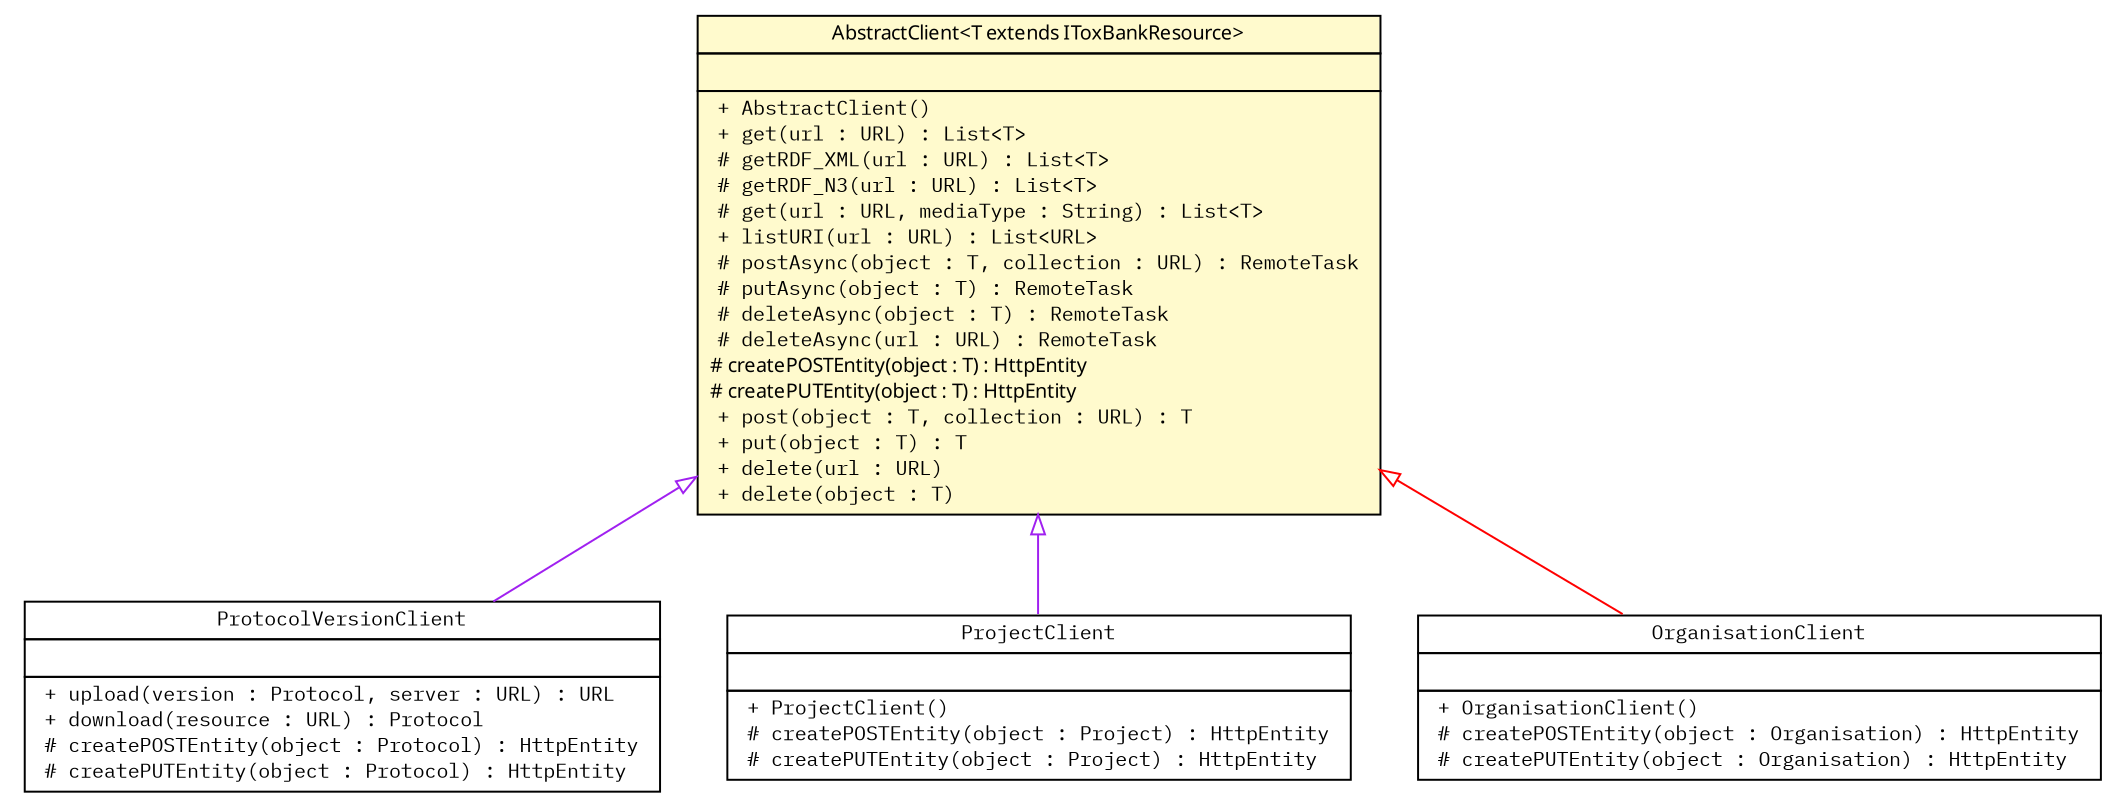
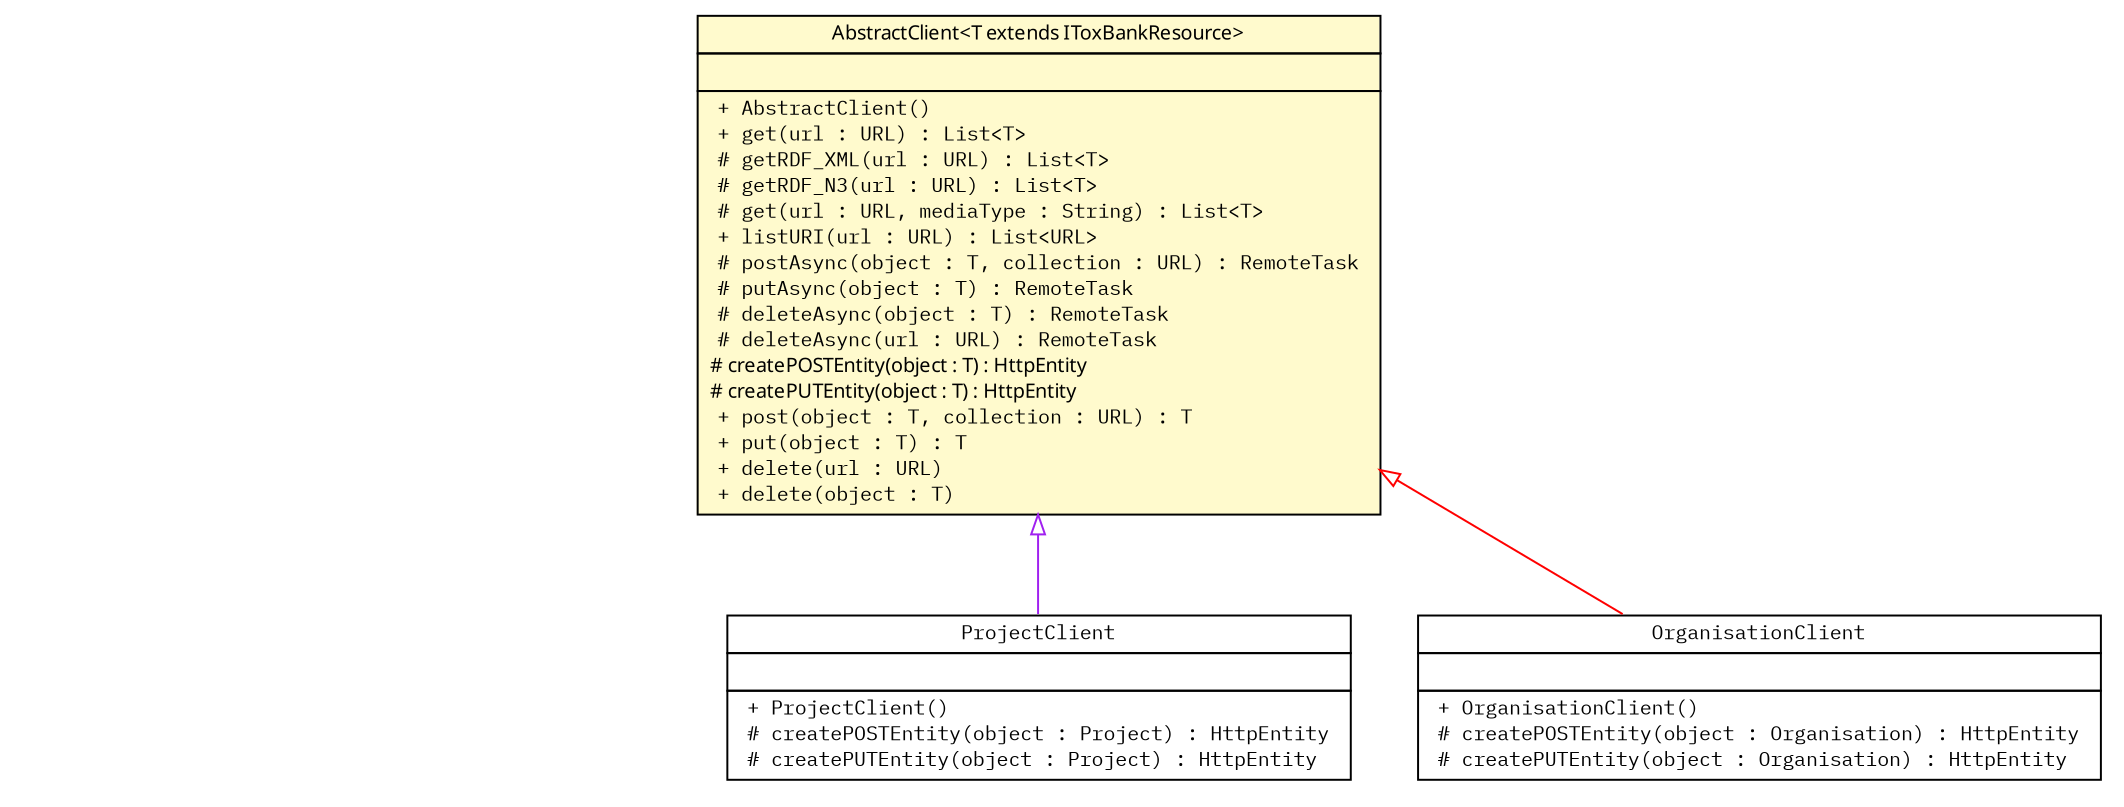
(341, 697) -> none
